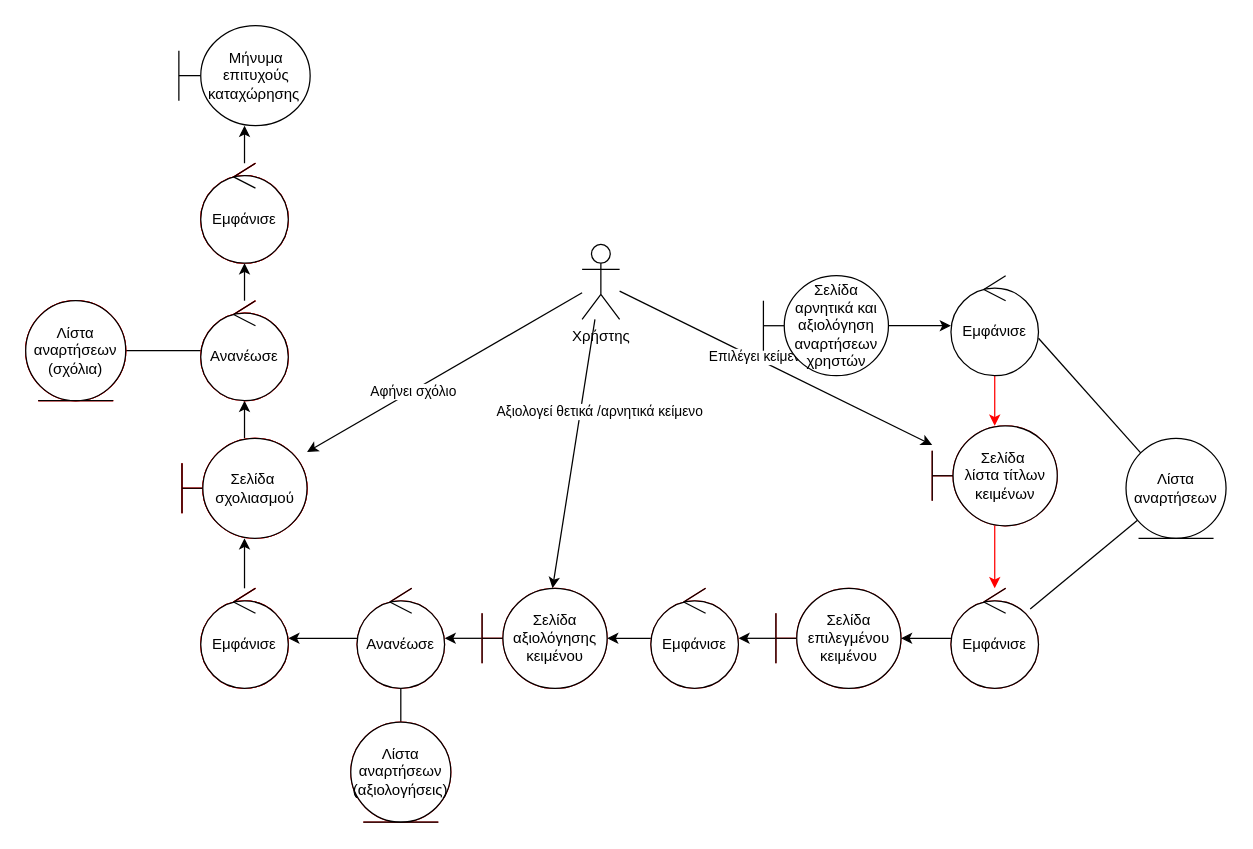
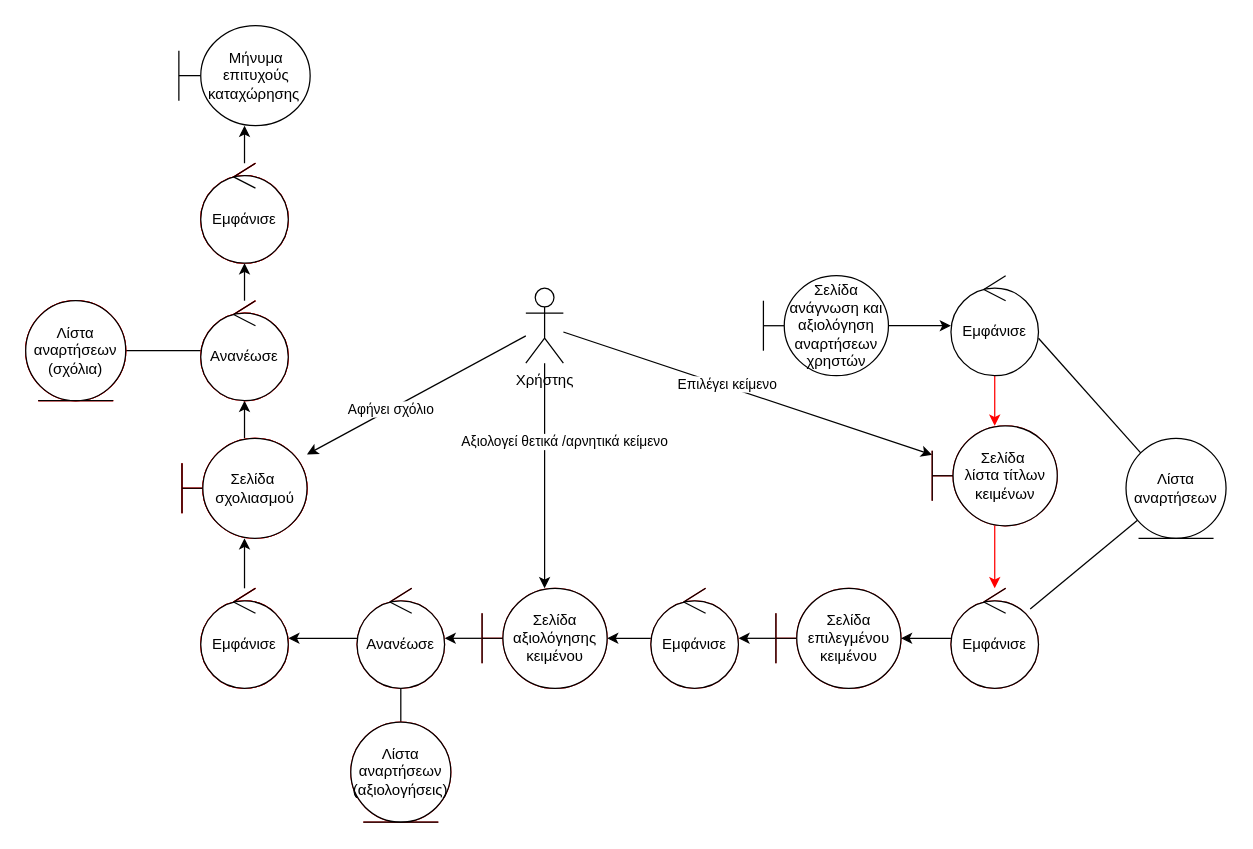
(601, 282) -> (544, 326)
(836, 326) -> (836, 326)
